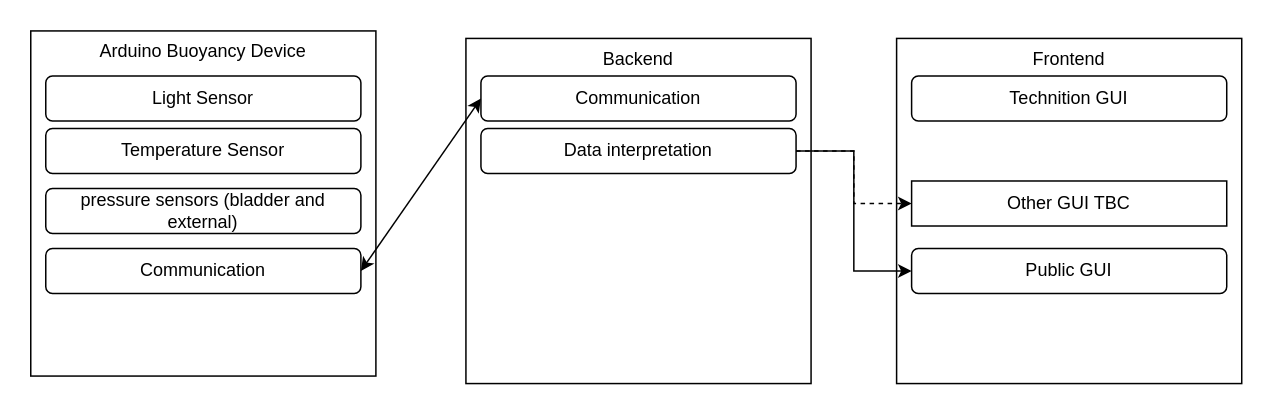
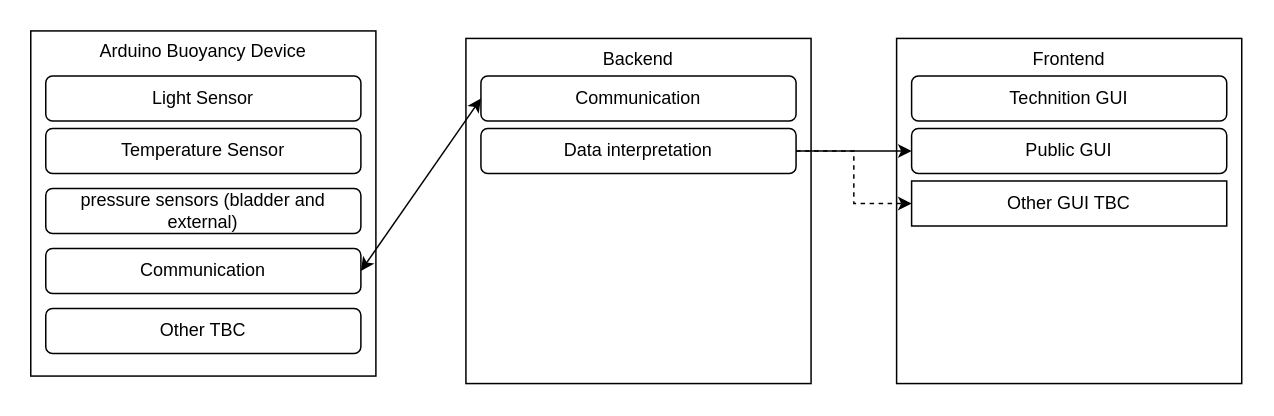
(1069, 271) -> (1069, 151)
none -> (203, 331)
